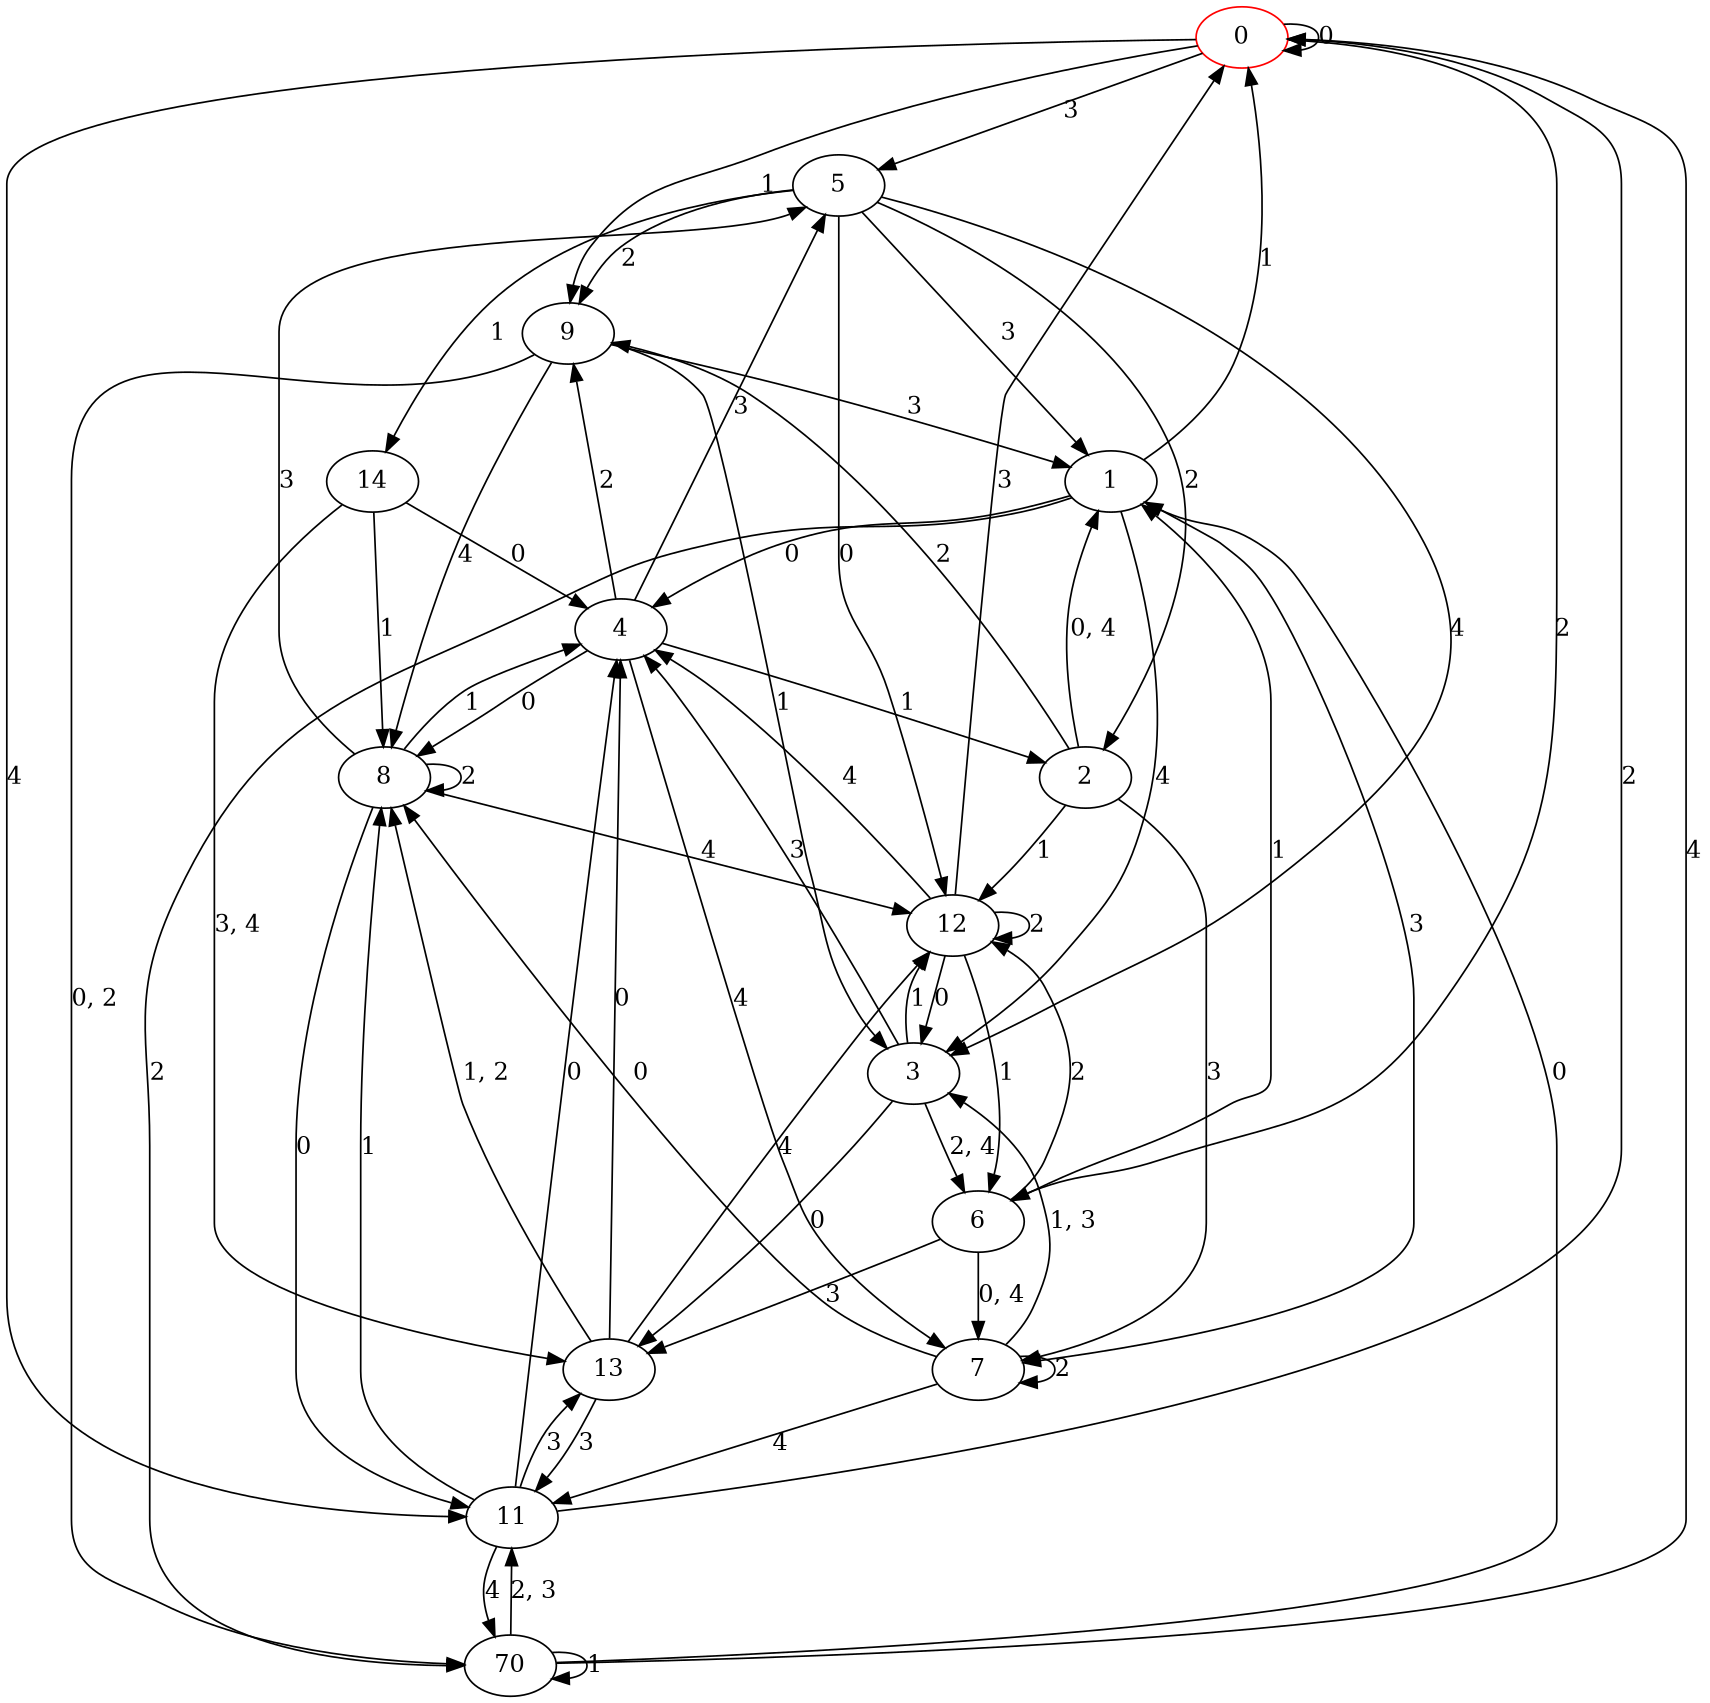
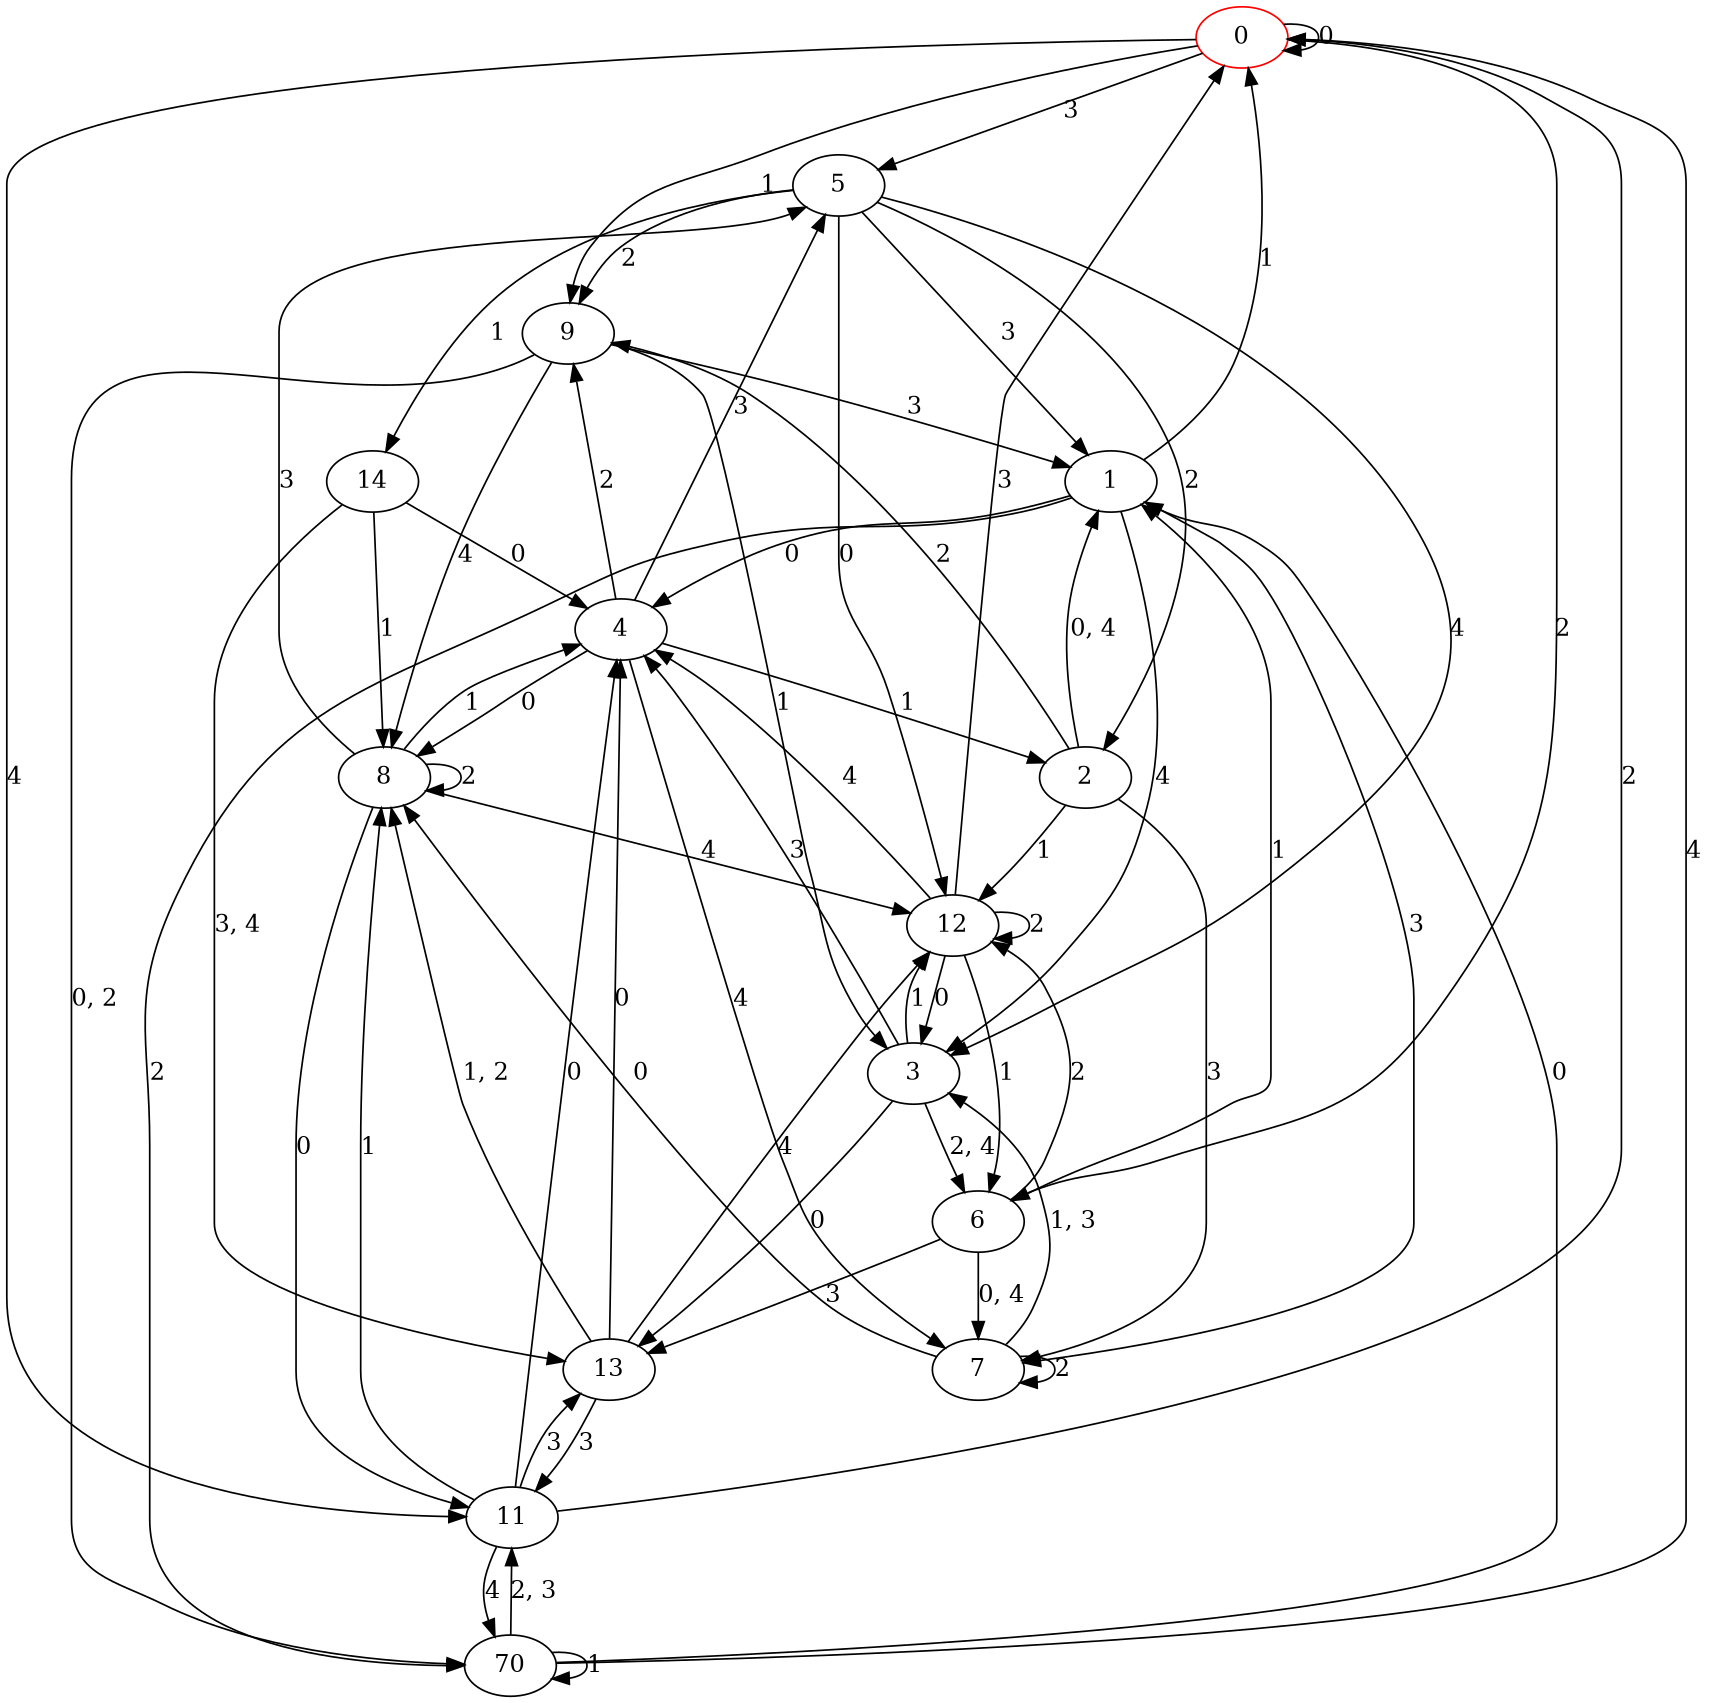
(754, 1441) -> none
